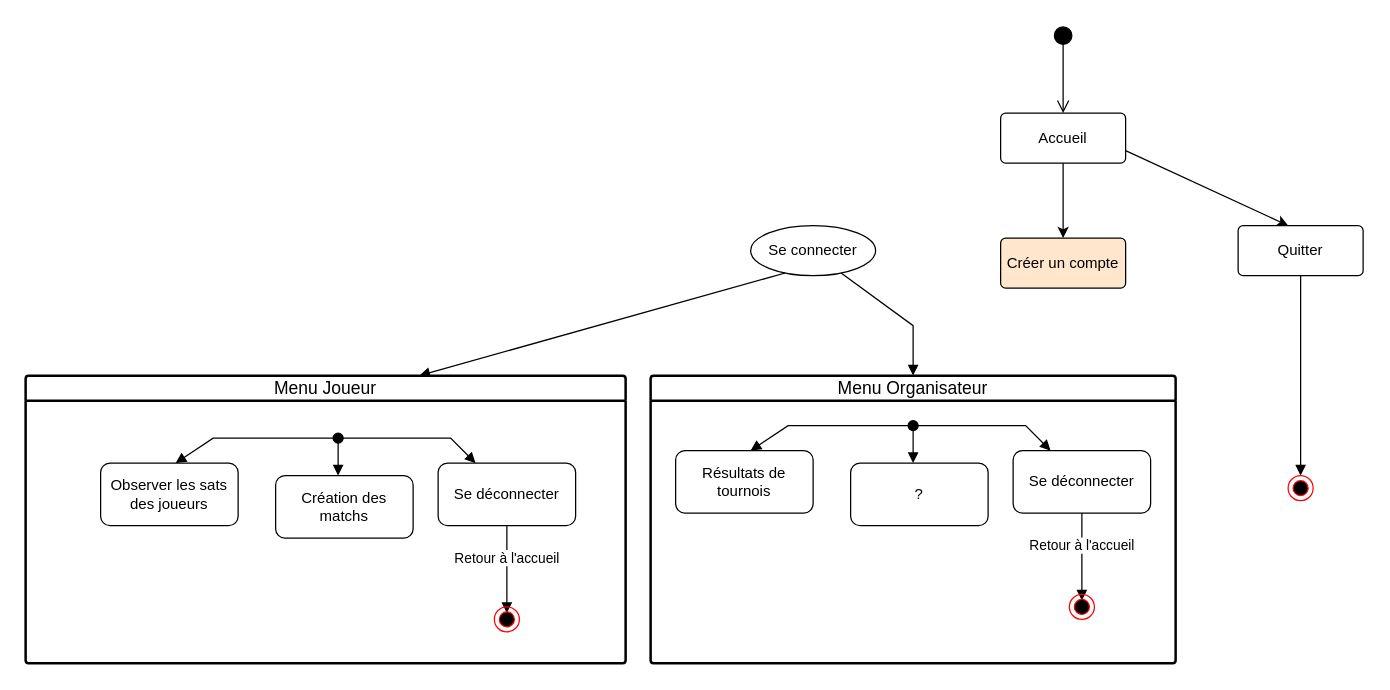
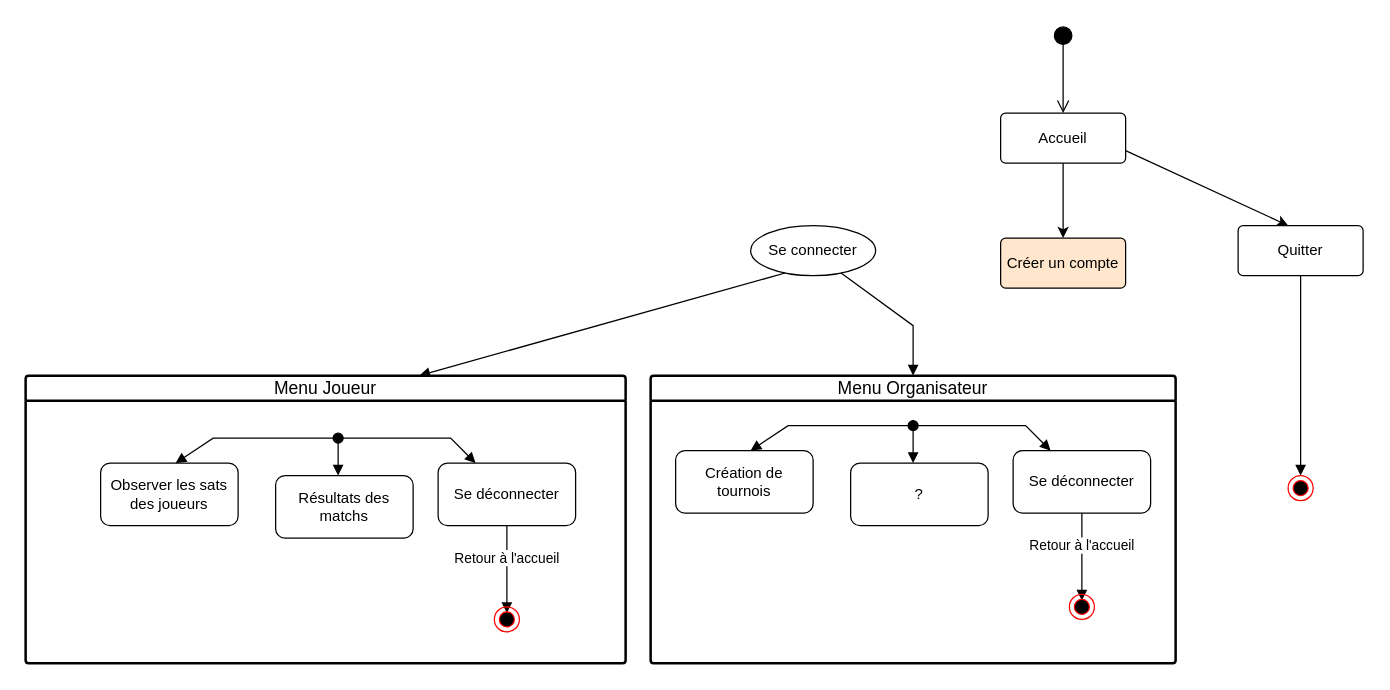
(744, 482) -> (744, 482)
(344, 507) -> (344, 507)
